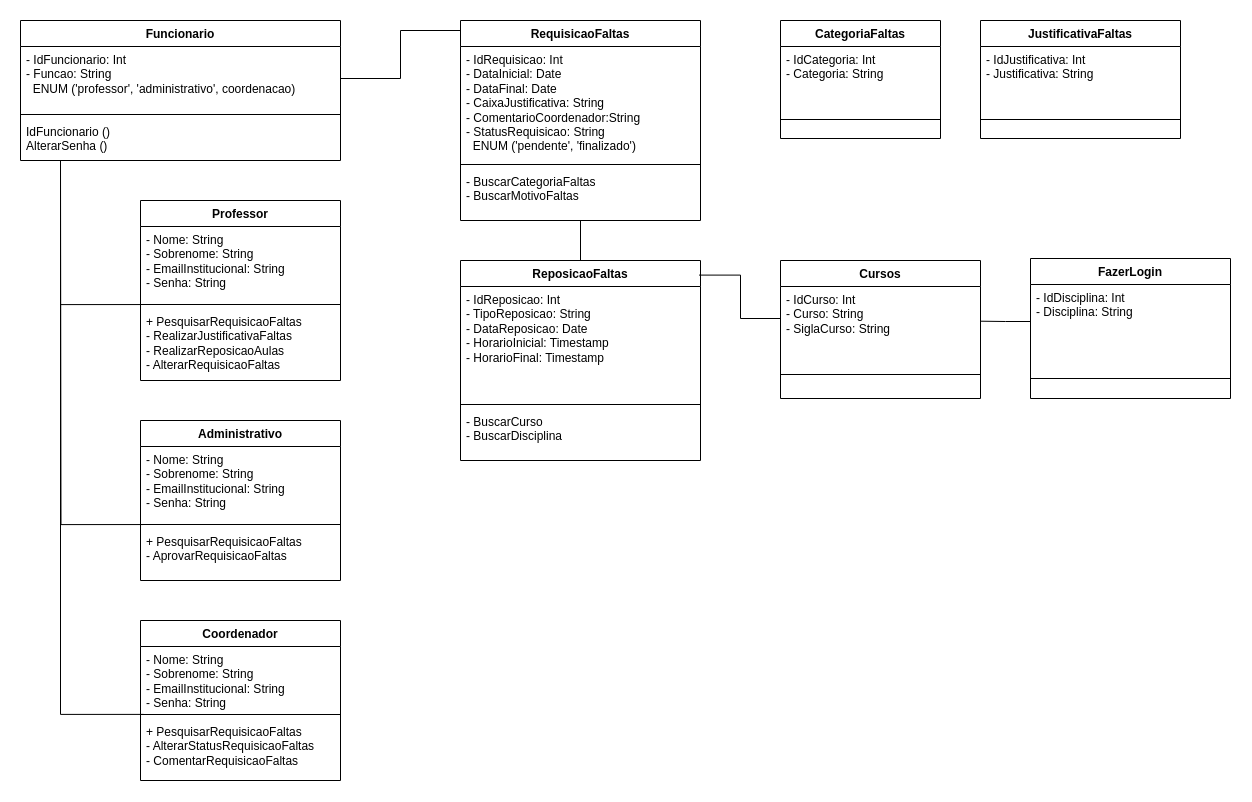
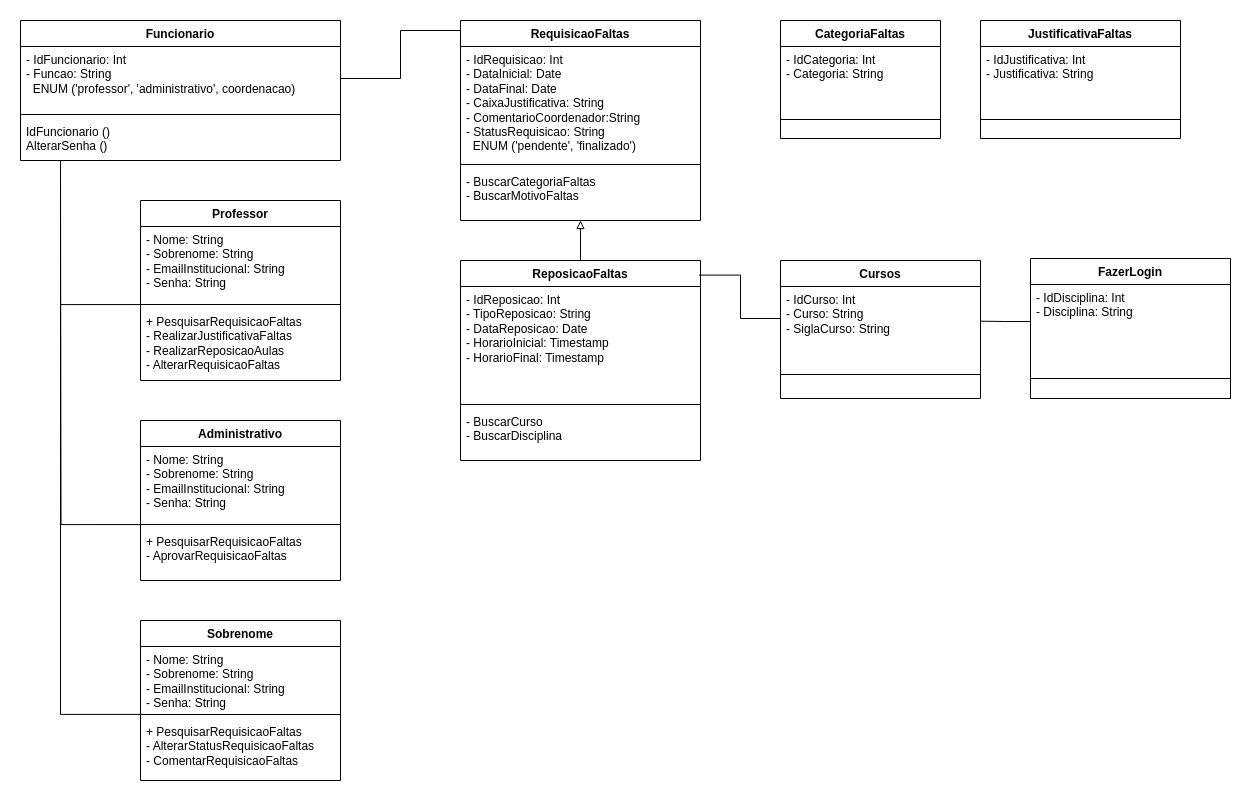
(581, 227) -> (581, 230)
(241, 635) -> (241, 635)
